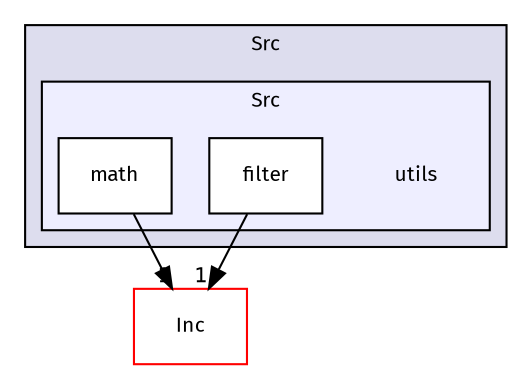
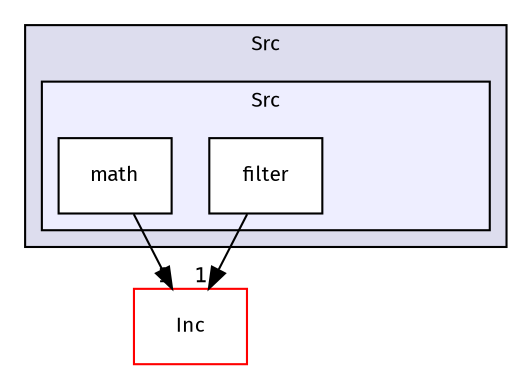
(417, 176) -> none
